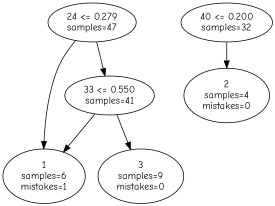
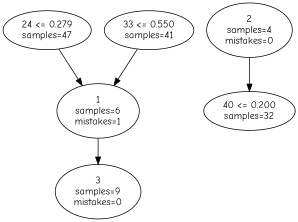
(227, 51) -> (249, 71)
(100, 55) -> none
(122, 129) -> (98, 148)
